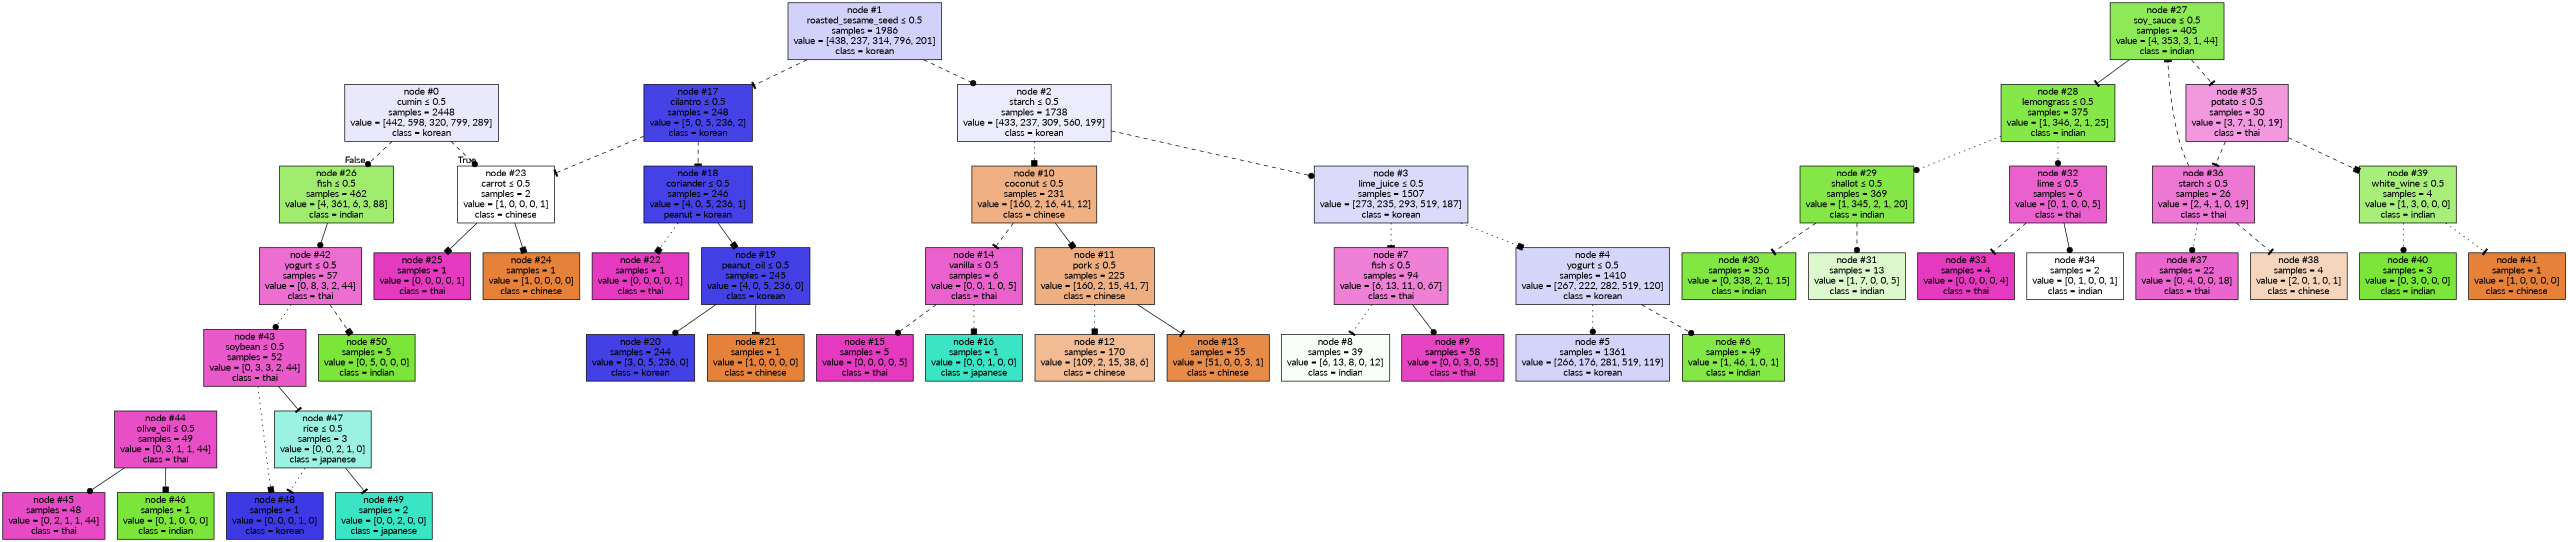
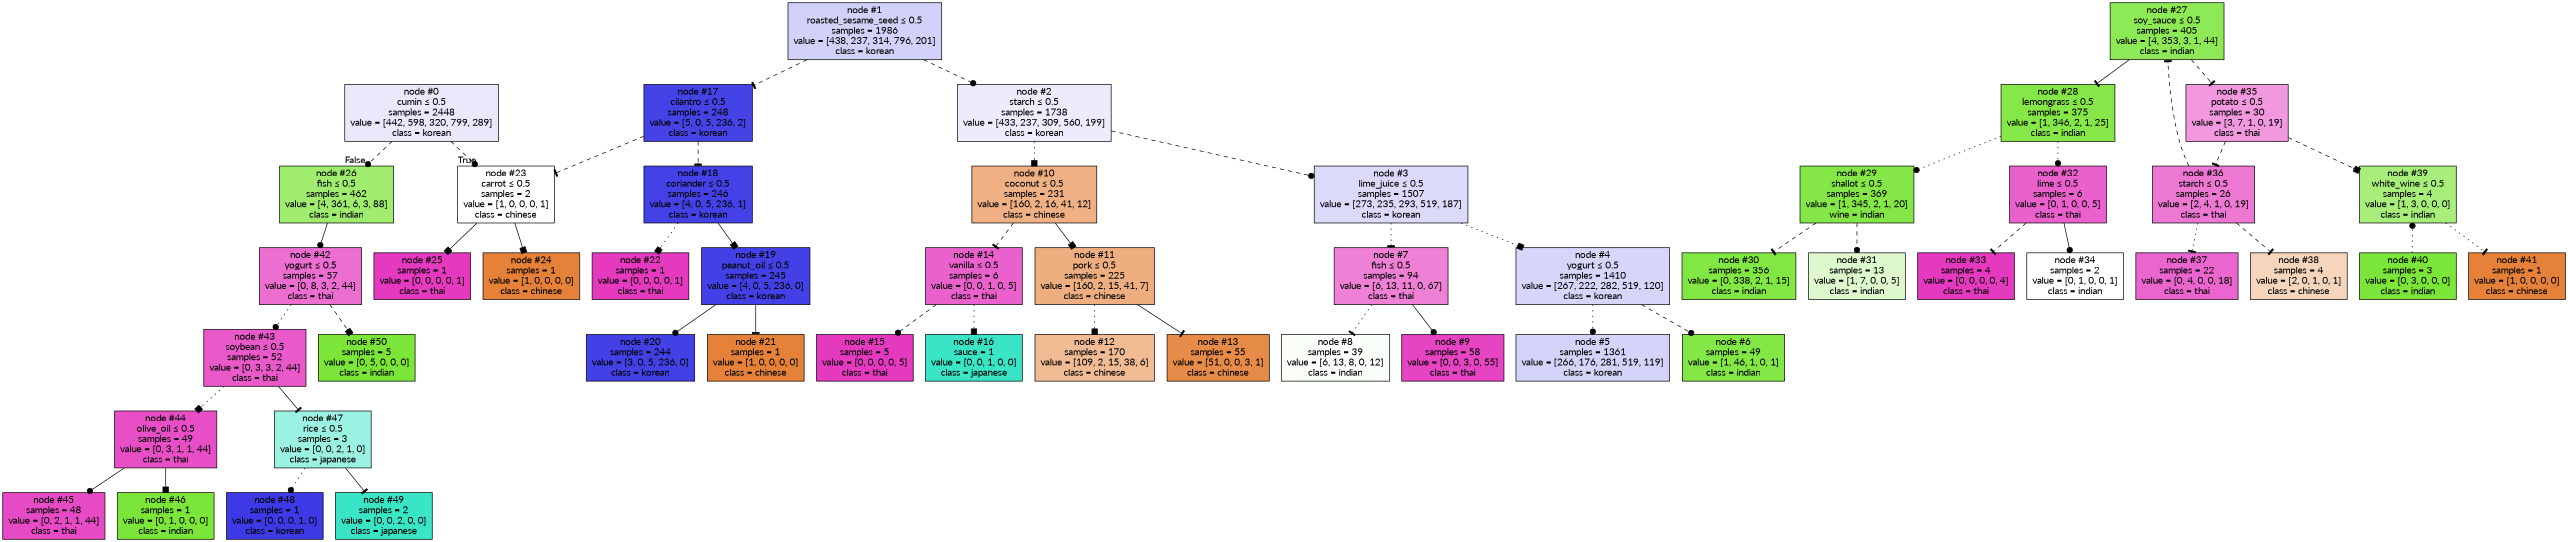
(698, 215) -> (698, 215)
(1857, 215) -> (1857, 215)
(2403, 235) -> (2413, 241)
(2195, 236) -> (2195, 236)
(974, 352) -> (974, 352)
(264, 436) -> (213, 396)
(299, 478) -> (299, 478)
